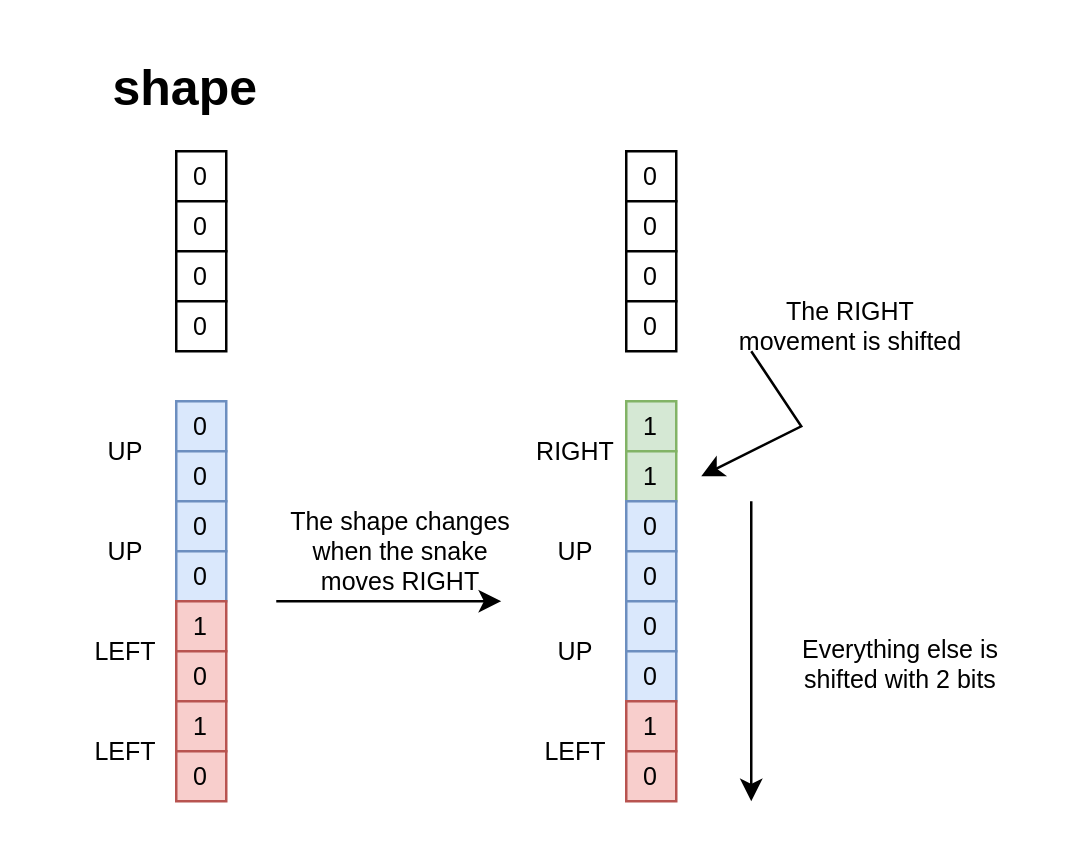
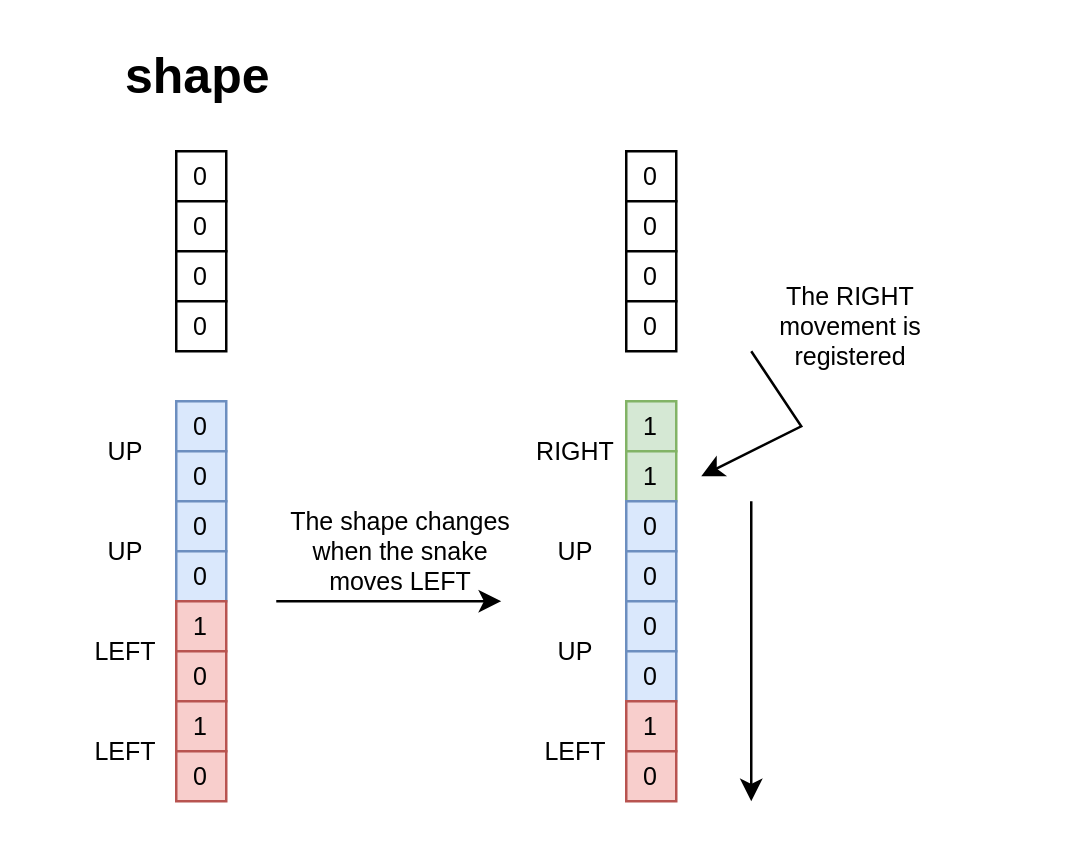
(189, 89) -> (201, 76)
(851, 326) -> (851, 326)
(401, 551) -> (401, 551)
(901, 664) -> none
